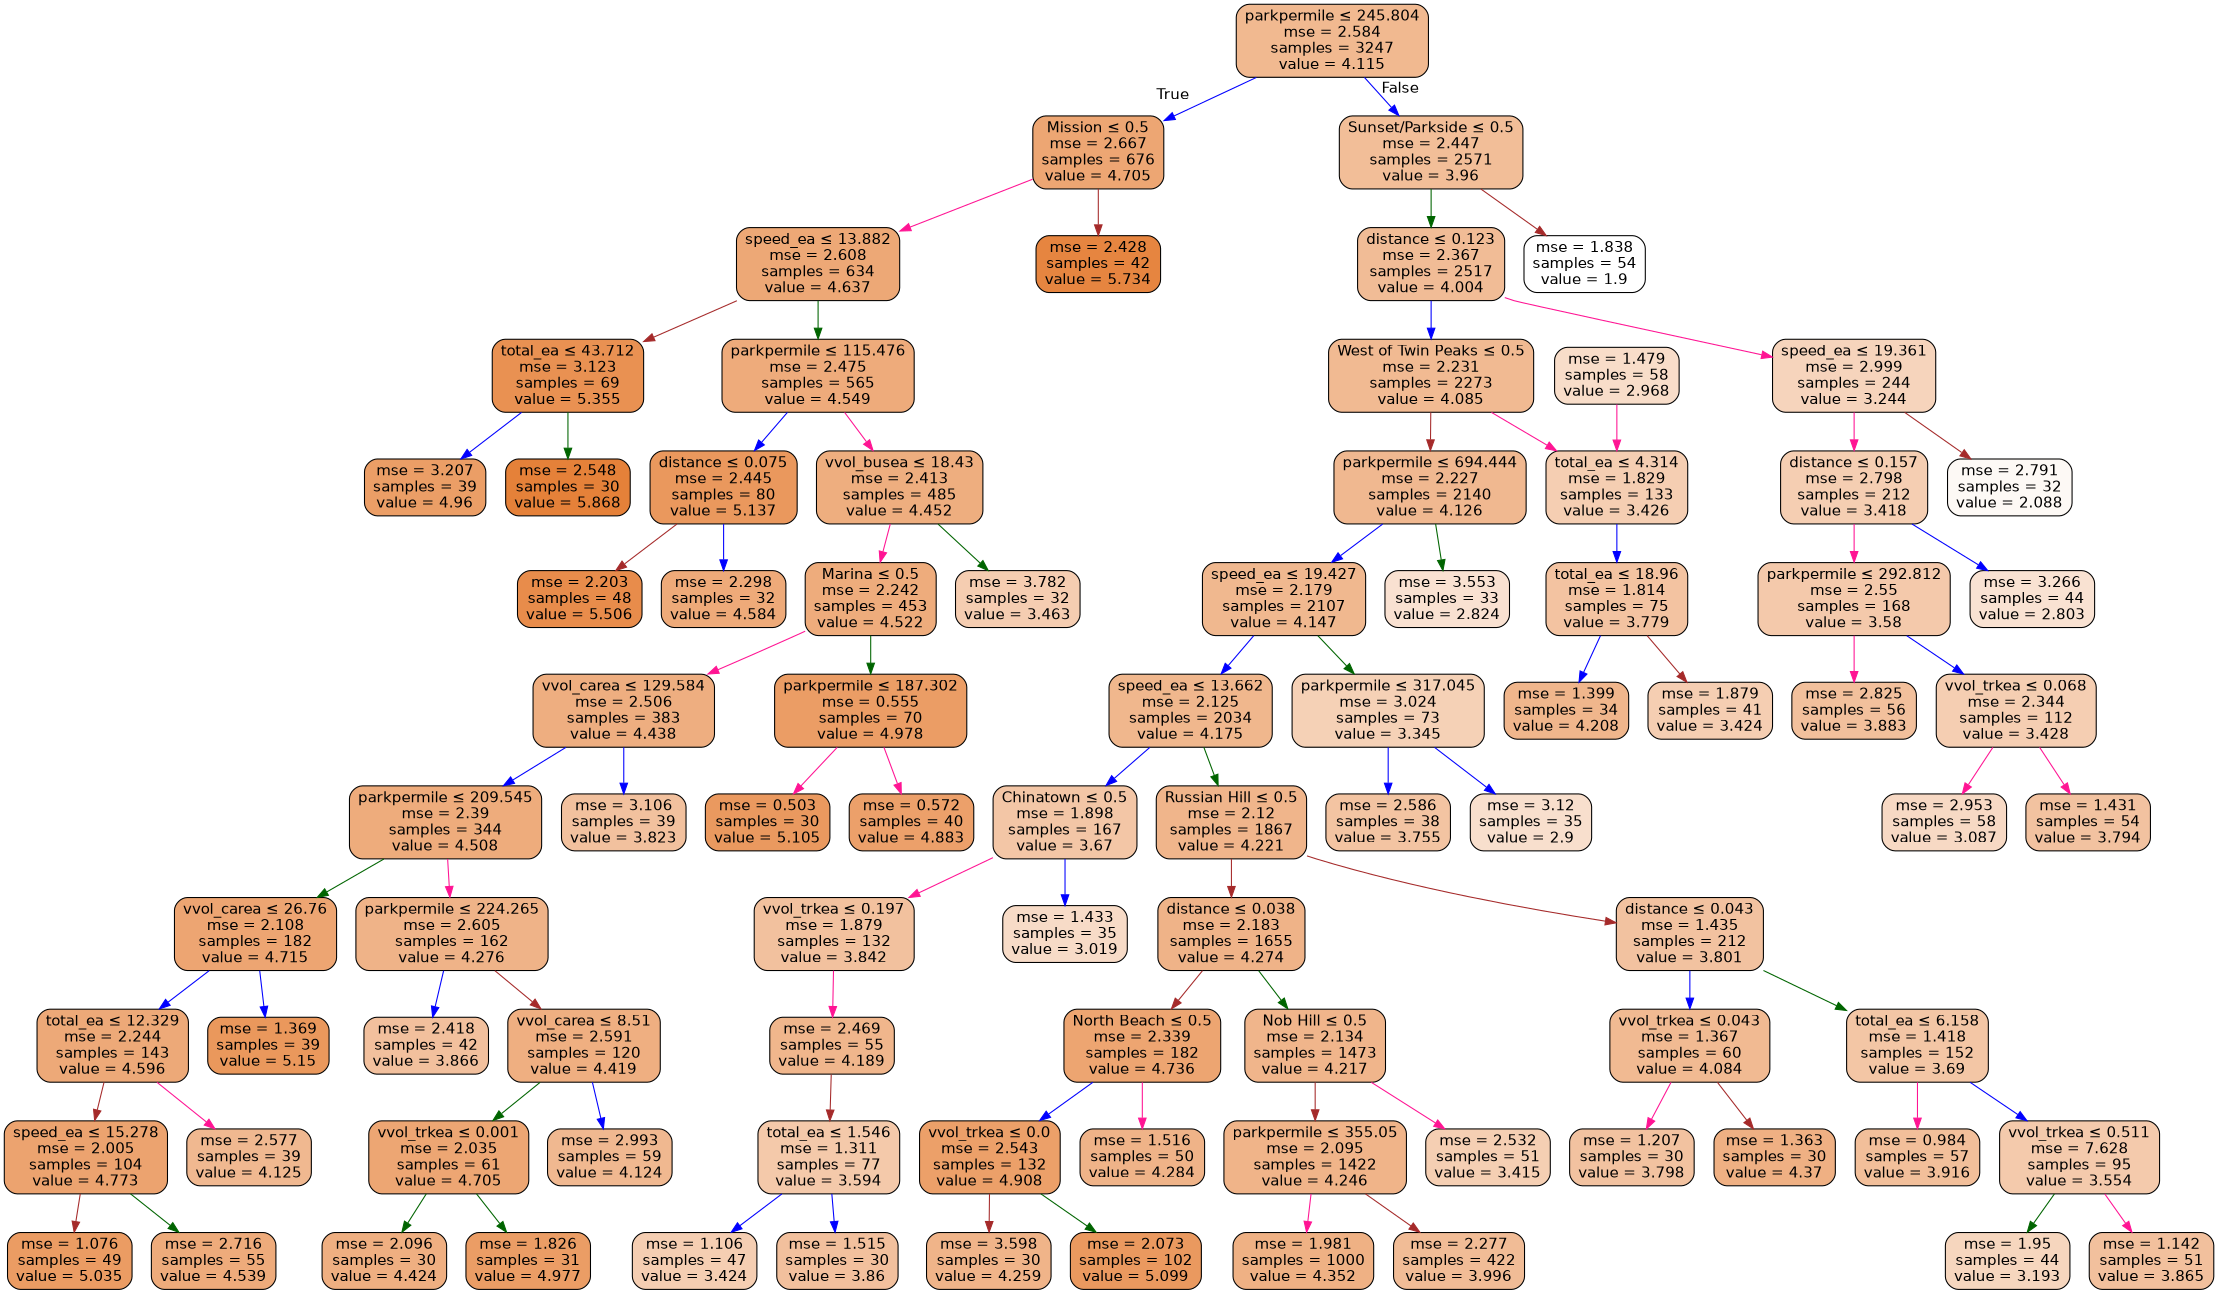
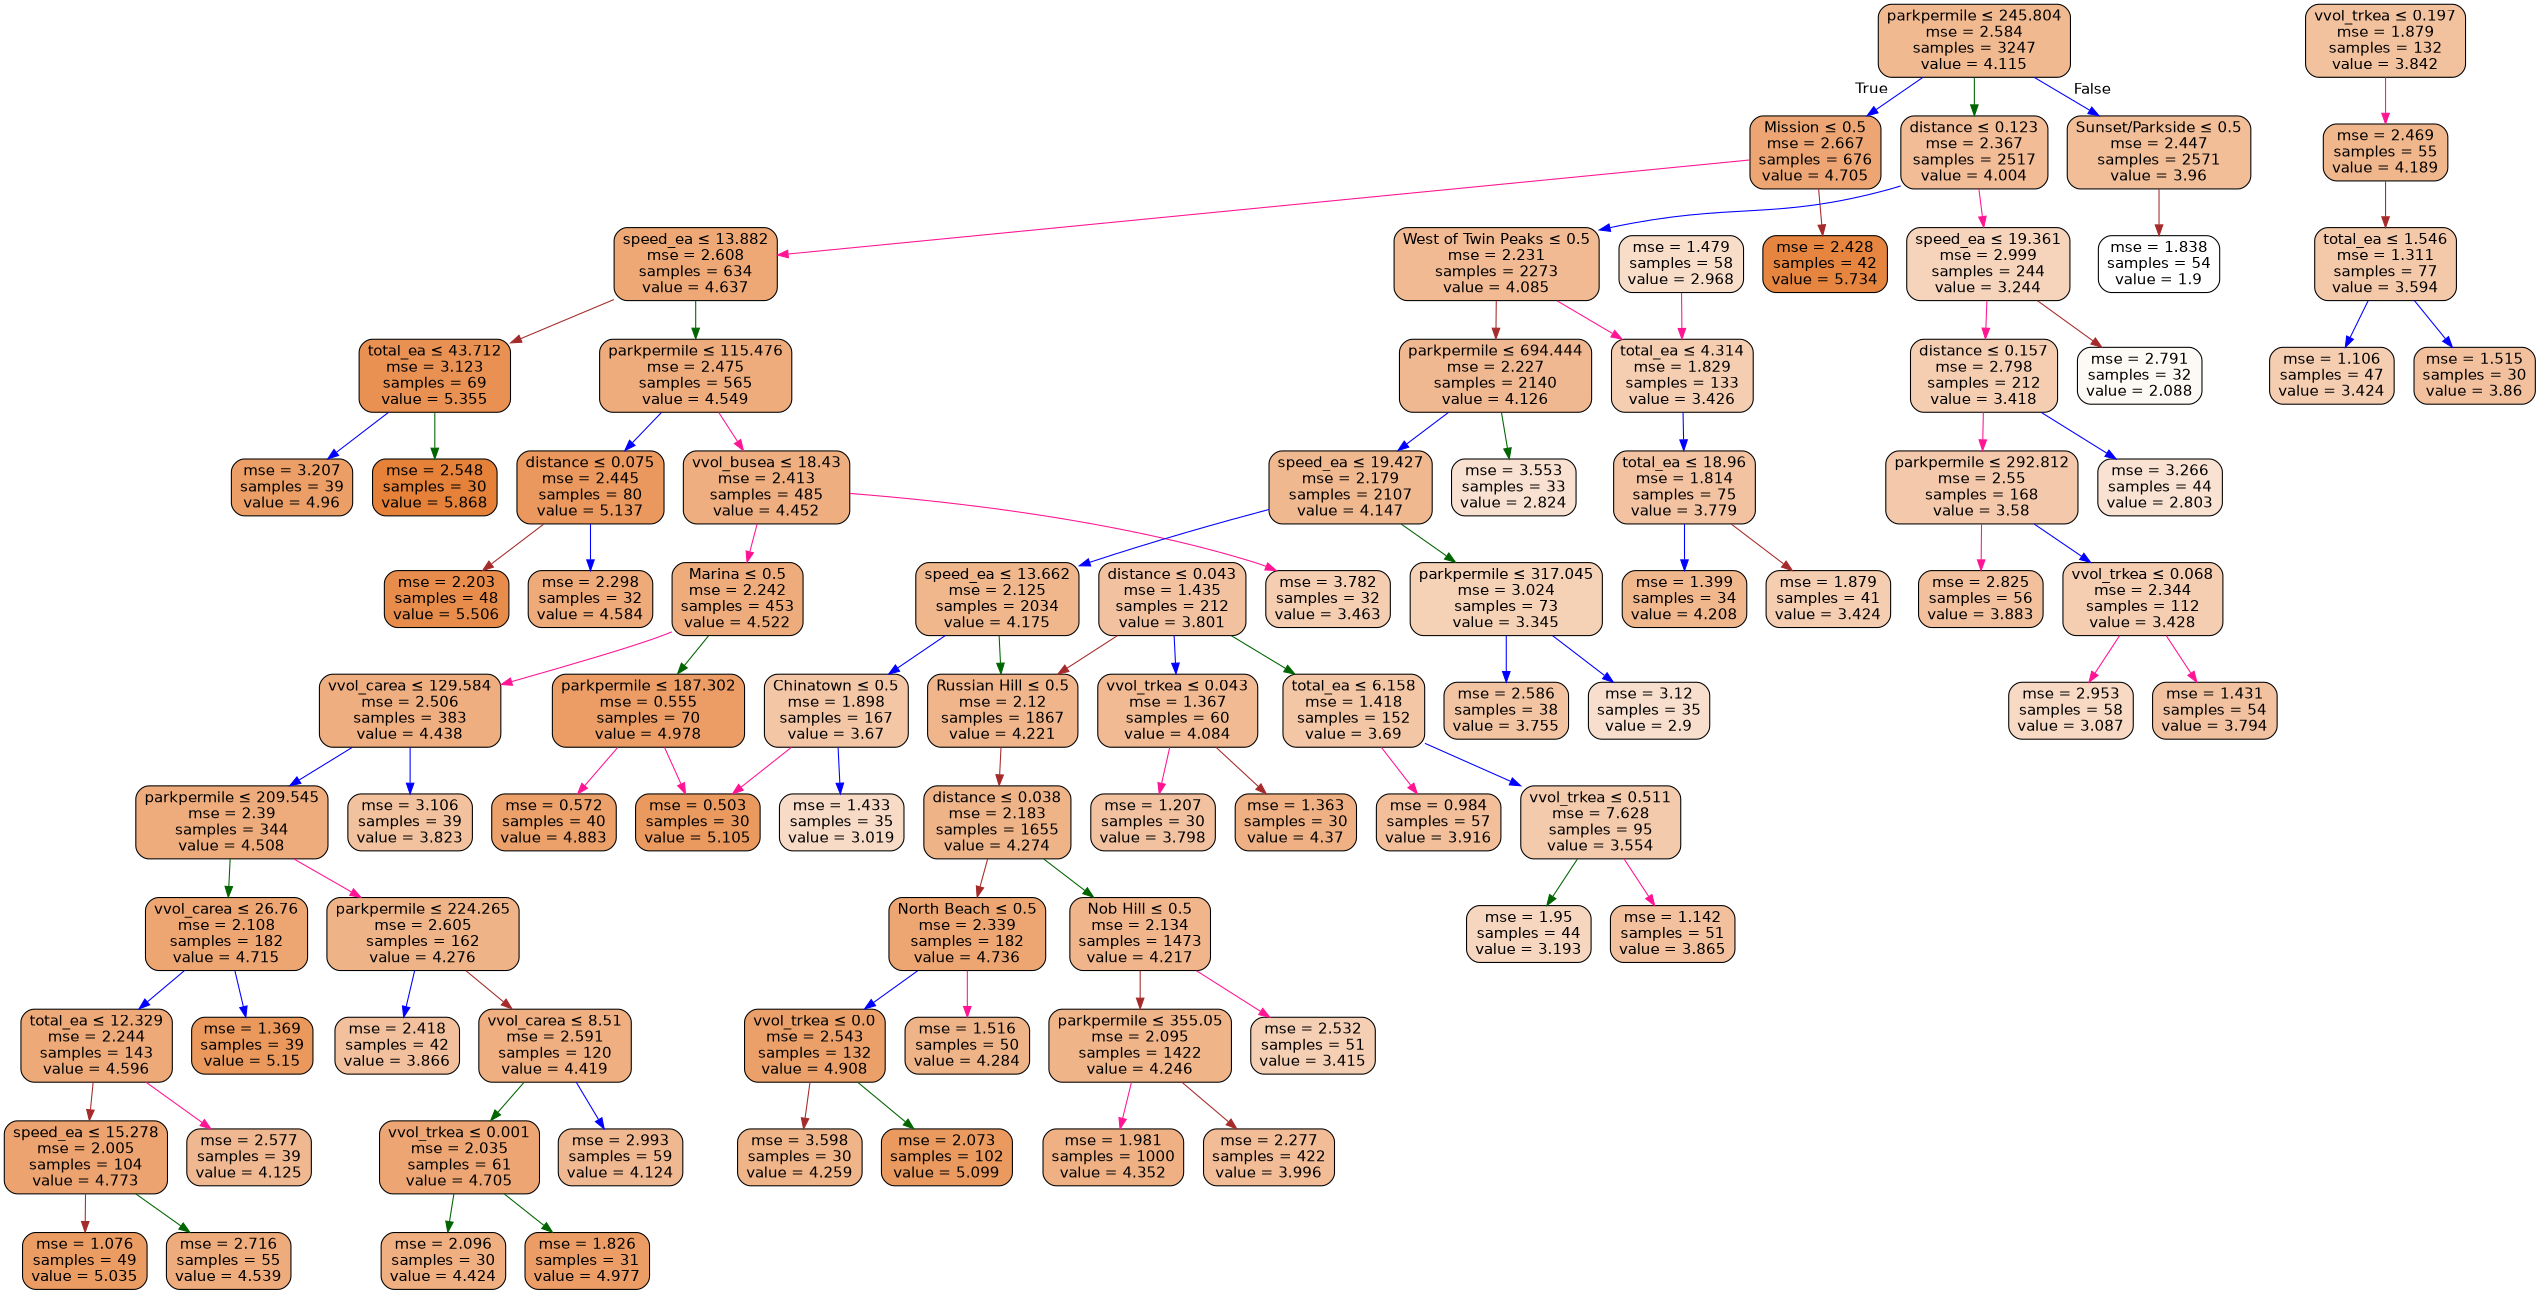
(1431, 203) -> (1974, 91)
(959, 544) -> (1060, 519)
(956, 875) -> (766, 767)
(1455, 894) -> (1092, 652)
